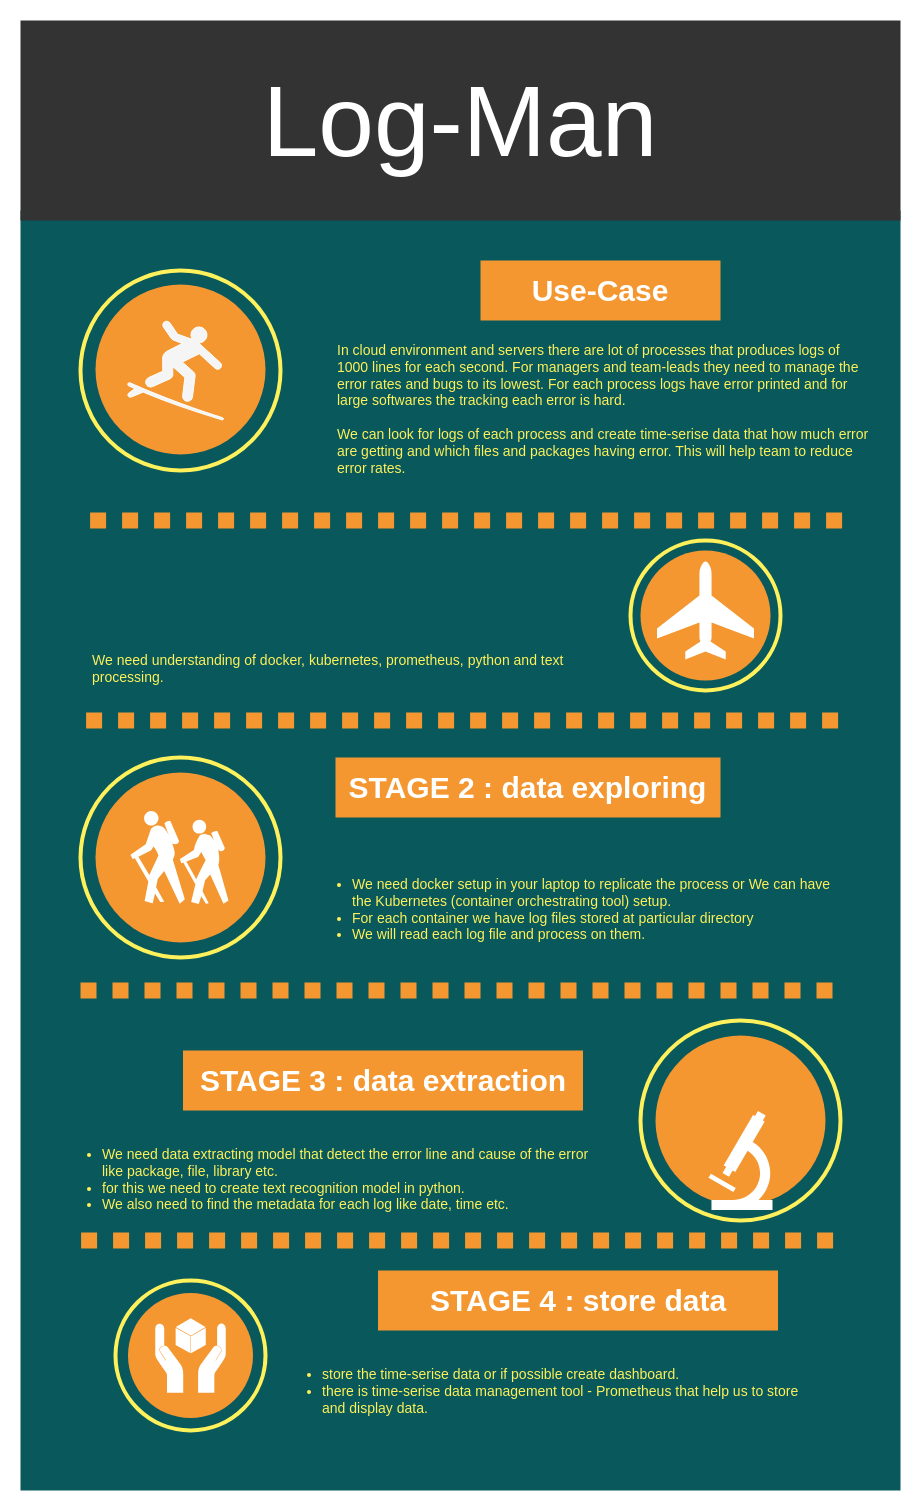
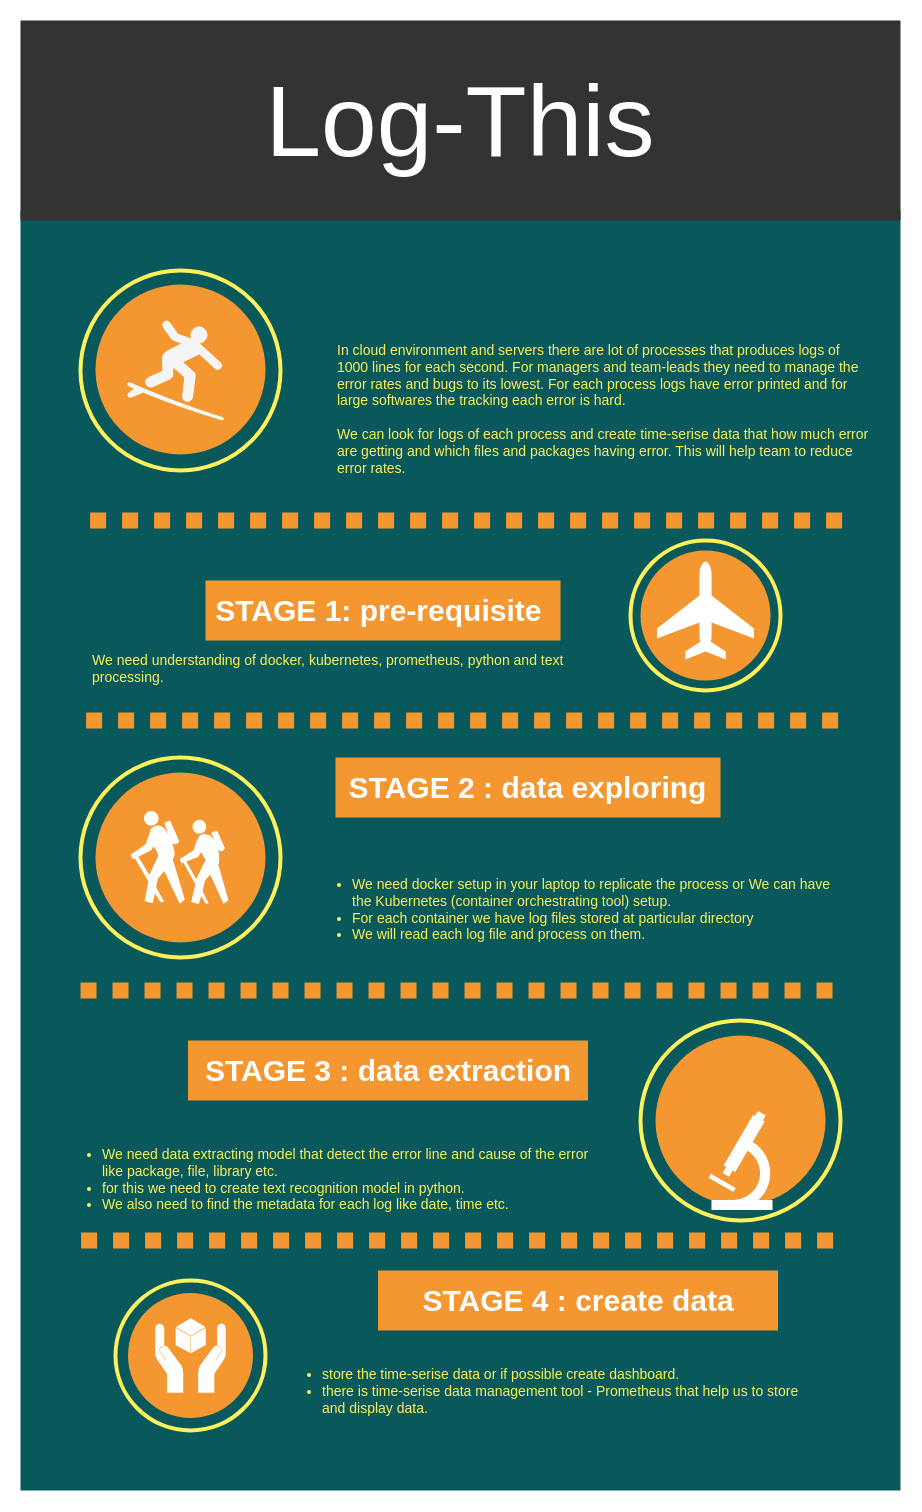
(461, 121) -> (461, 121)
(601, 291) -> none
none -> (383, 611)
(383, 1081) -> (388, 1071)
(579, 1301) -> (579, 1301)
